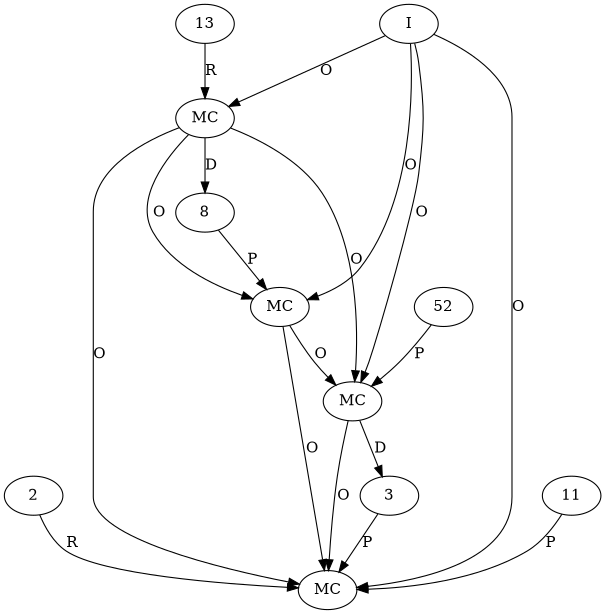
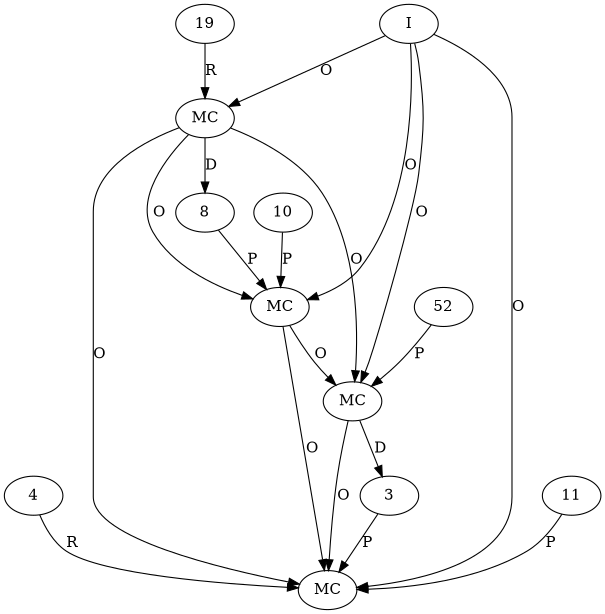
(205, 24) -> (205, 24)
none -> (283, 213)
(34, 496) -> (34, 496)
